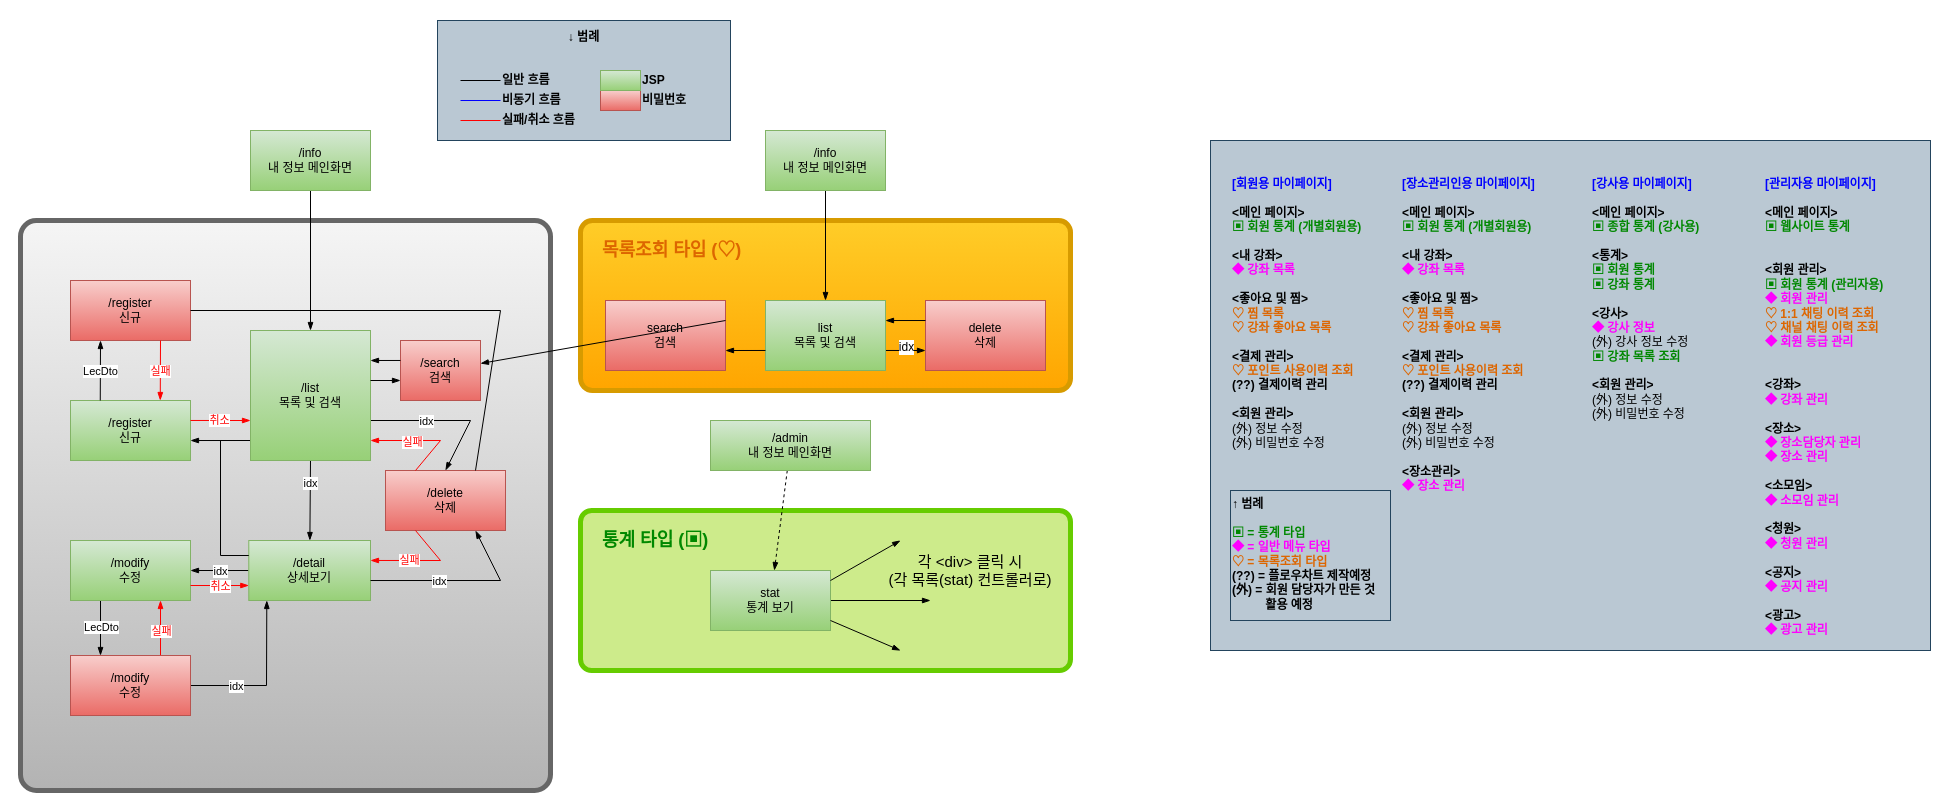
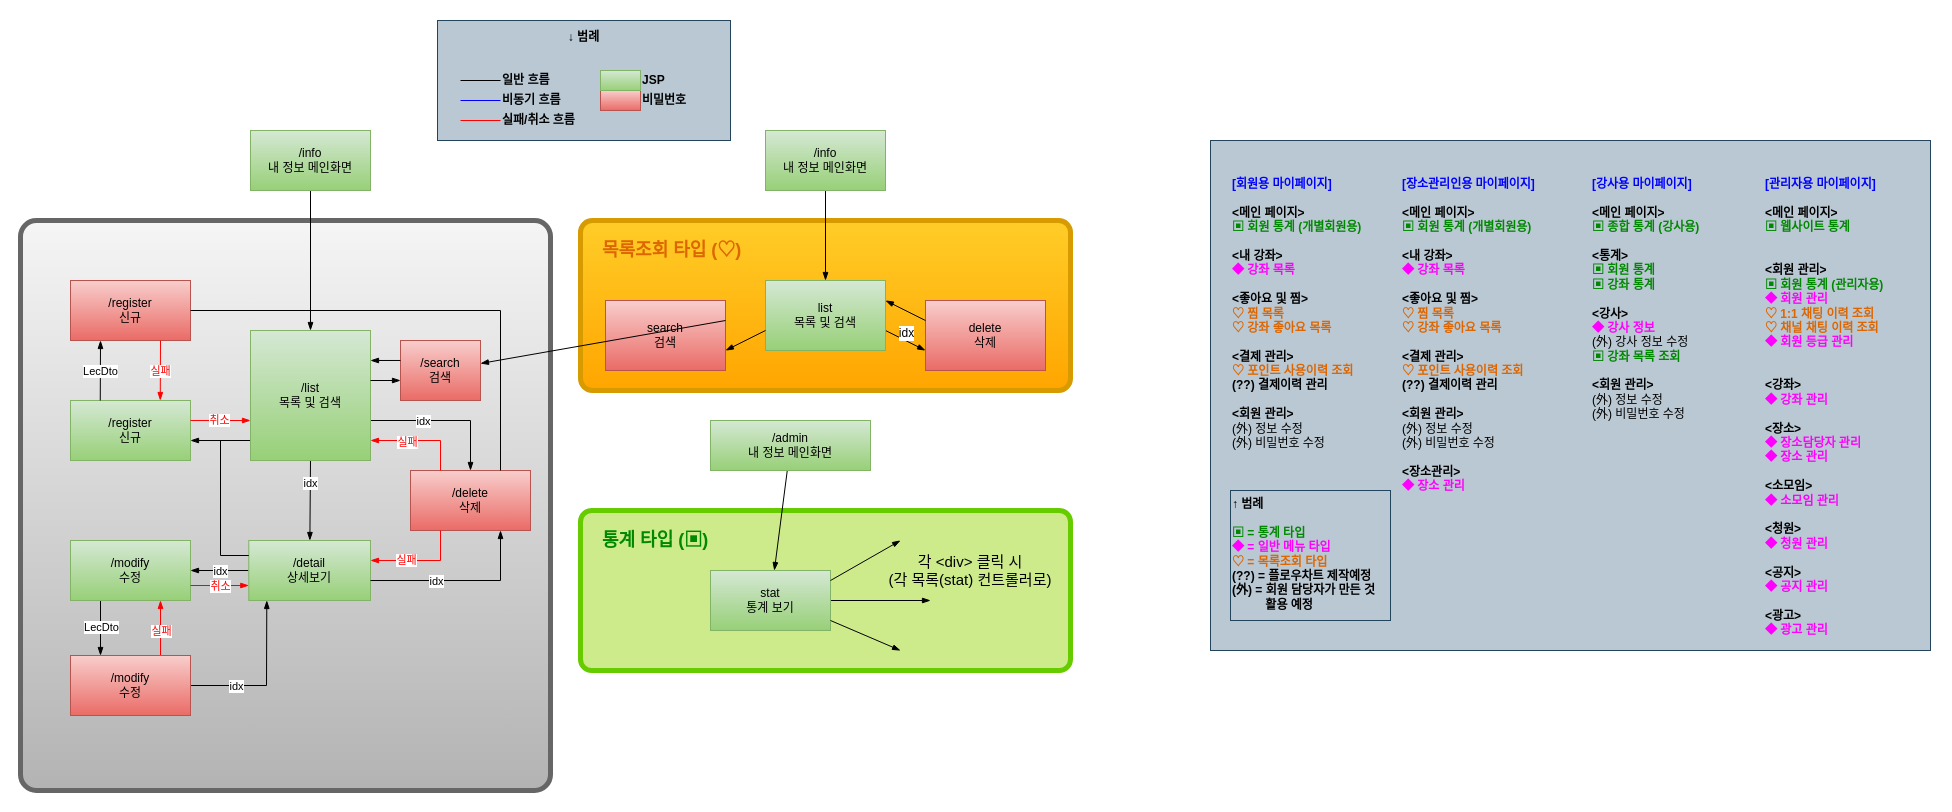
(826, 336) -> (826, 316)
(446, 501) -> (471, 501)
(781, 516) -> (781, 516)
